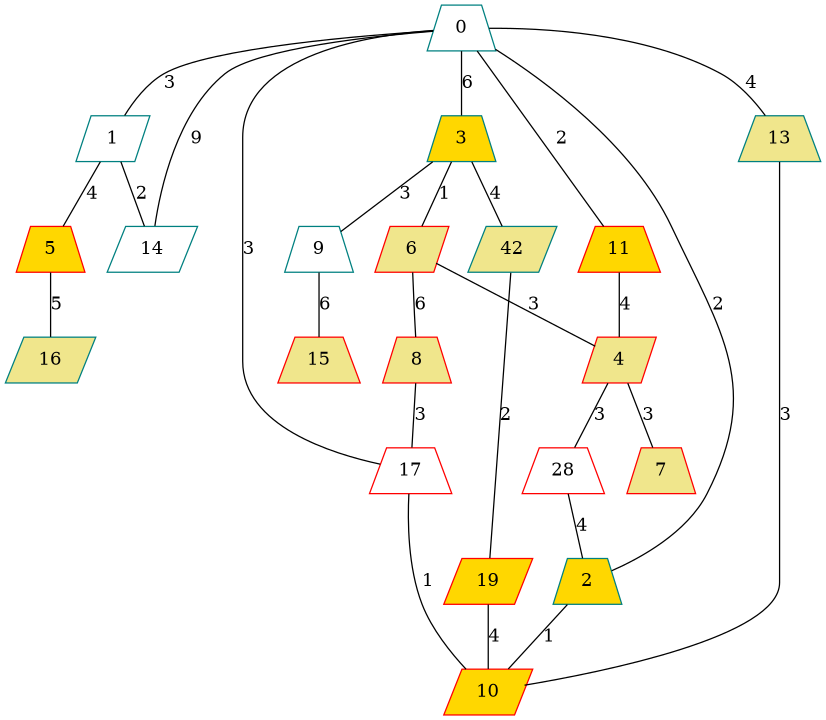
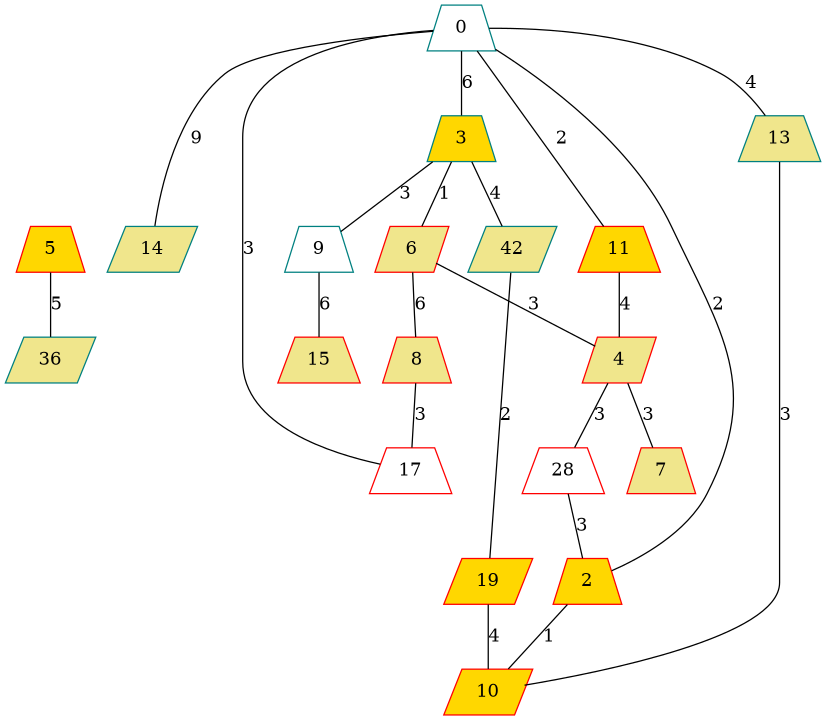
(113, 139) -> none
(152, 249) -> (152, 249)
(51, 360) -> (51, 360)
(582, 526) -> (582, 526)
(587, 581) -> (587, 581)
(417, 589) -> none
